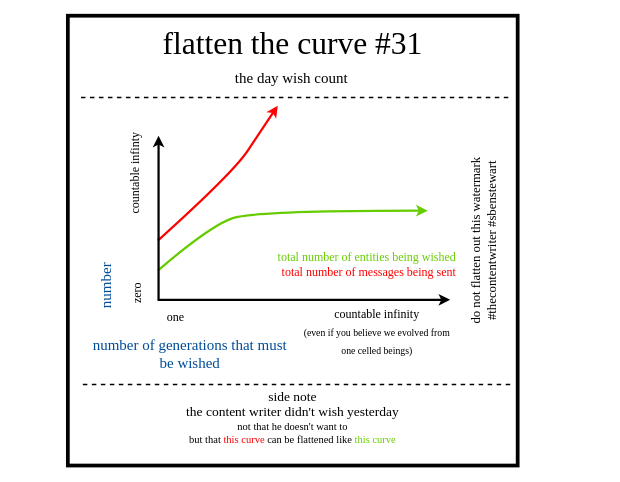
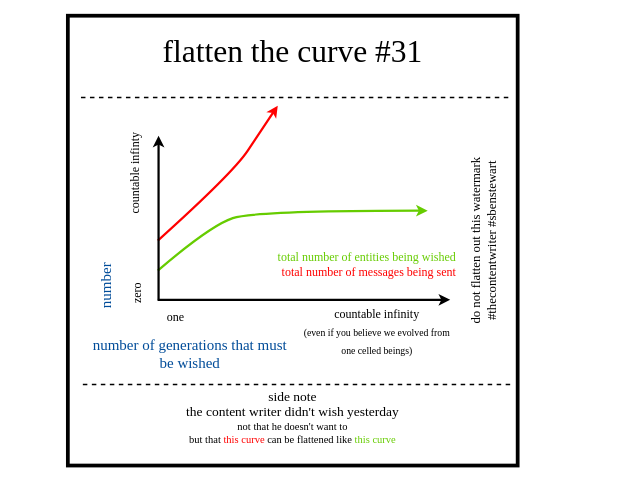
(293, 44) -> (293, 51)
(292, 77) -> none
